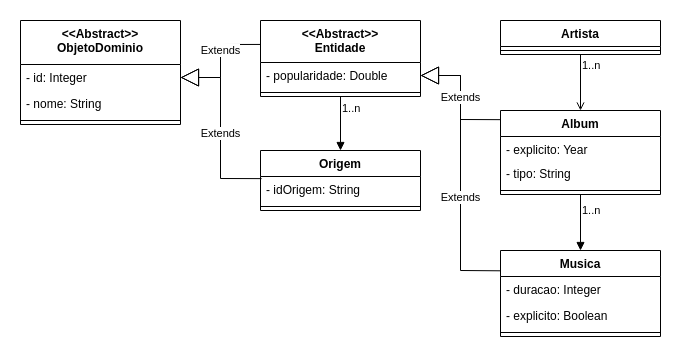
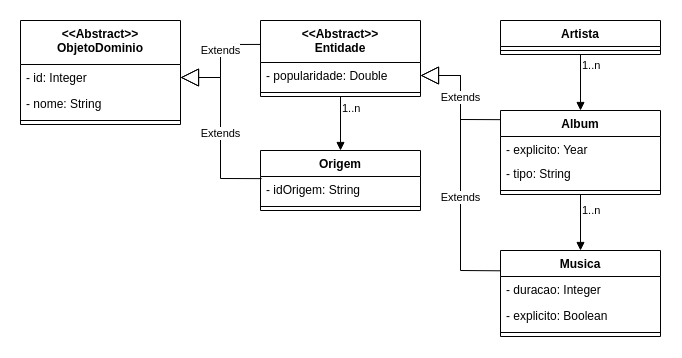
(581, 103) -> (581, 101)
